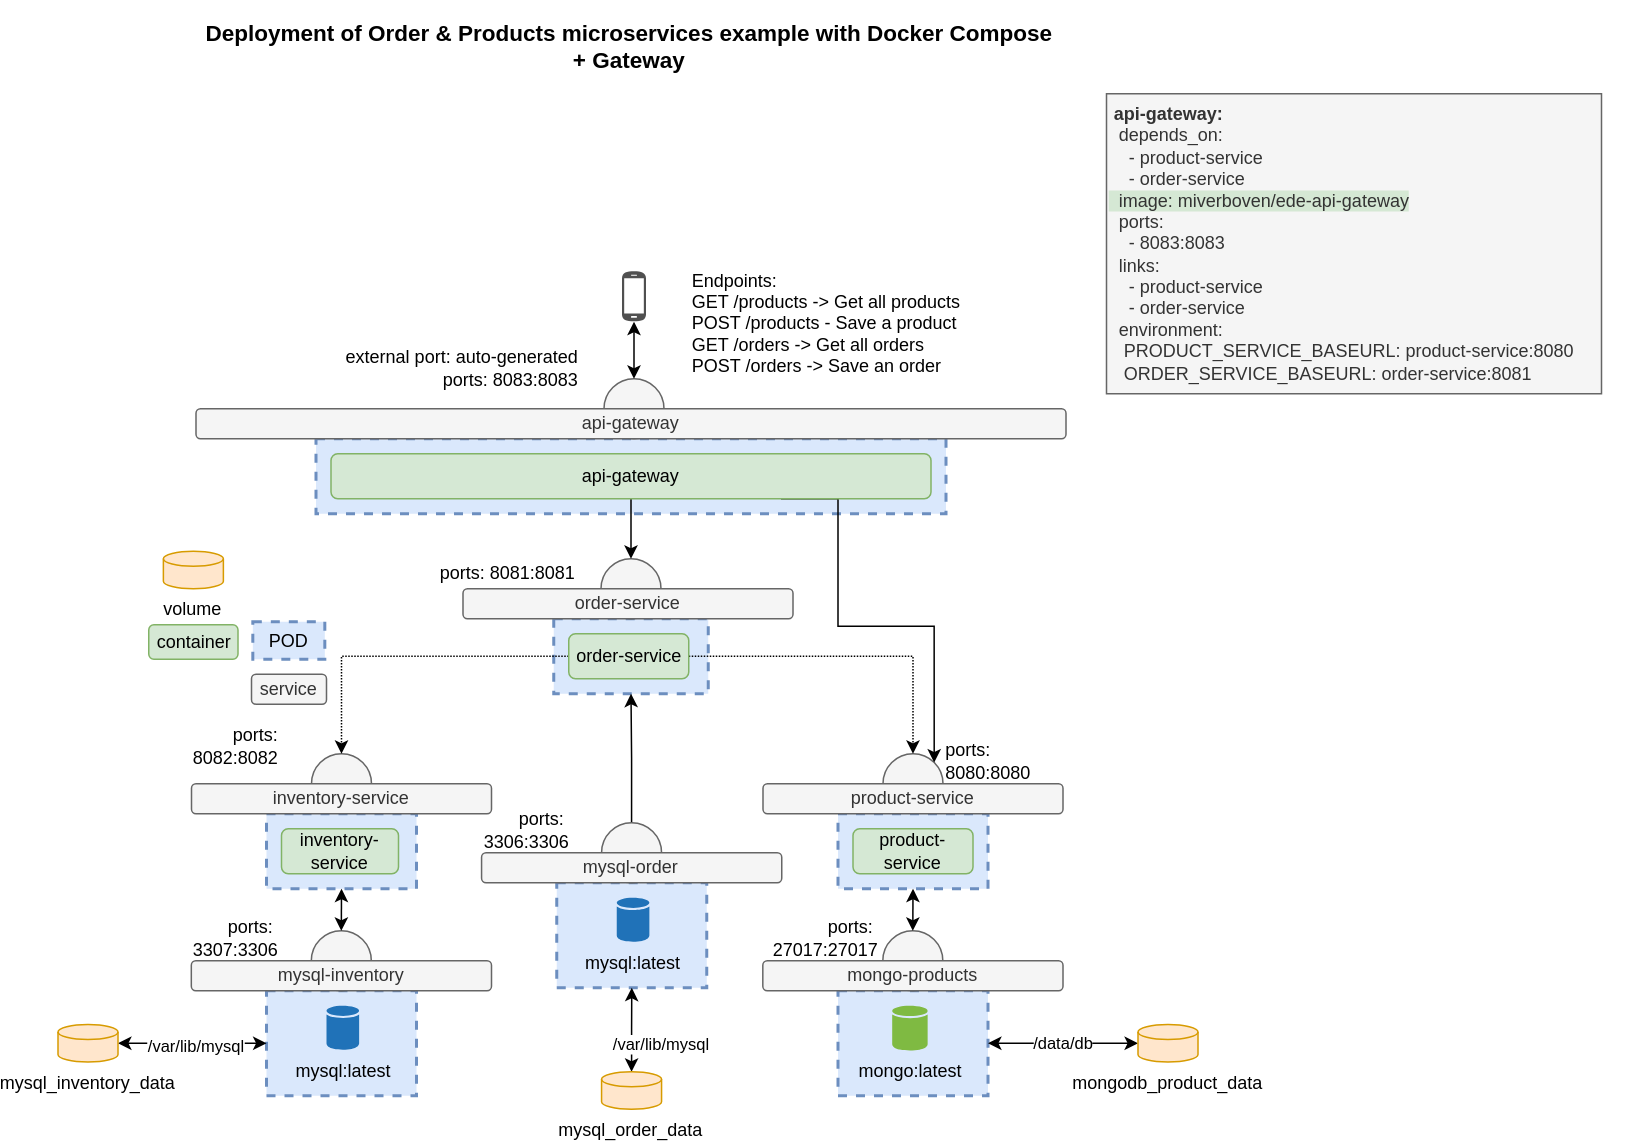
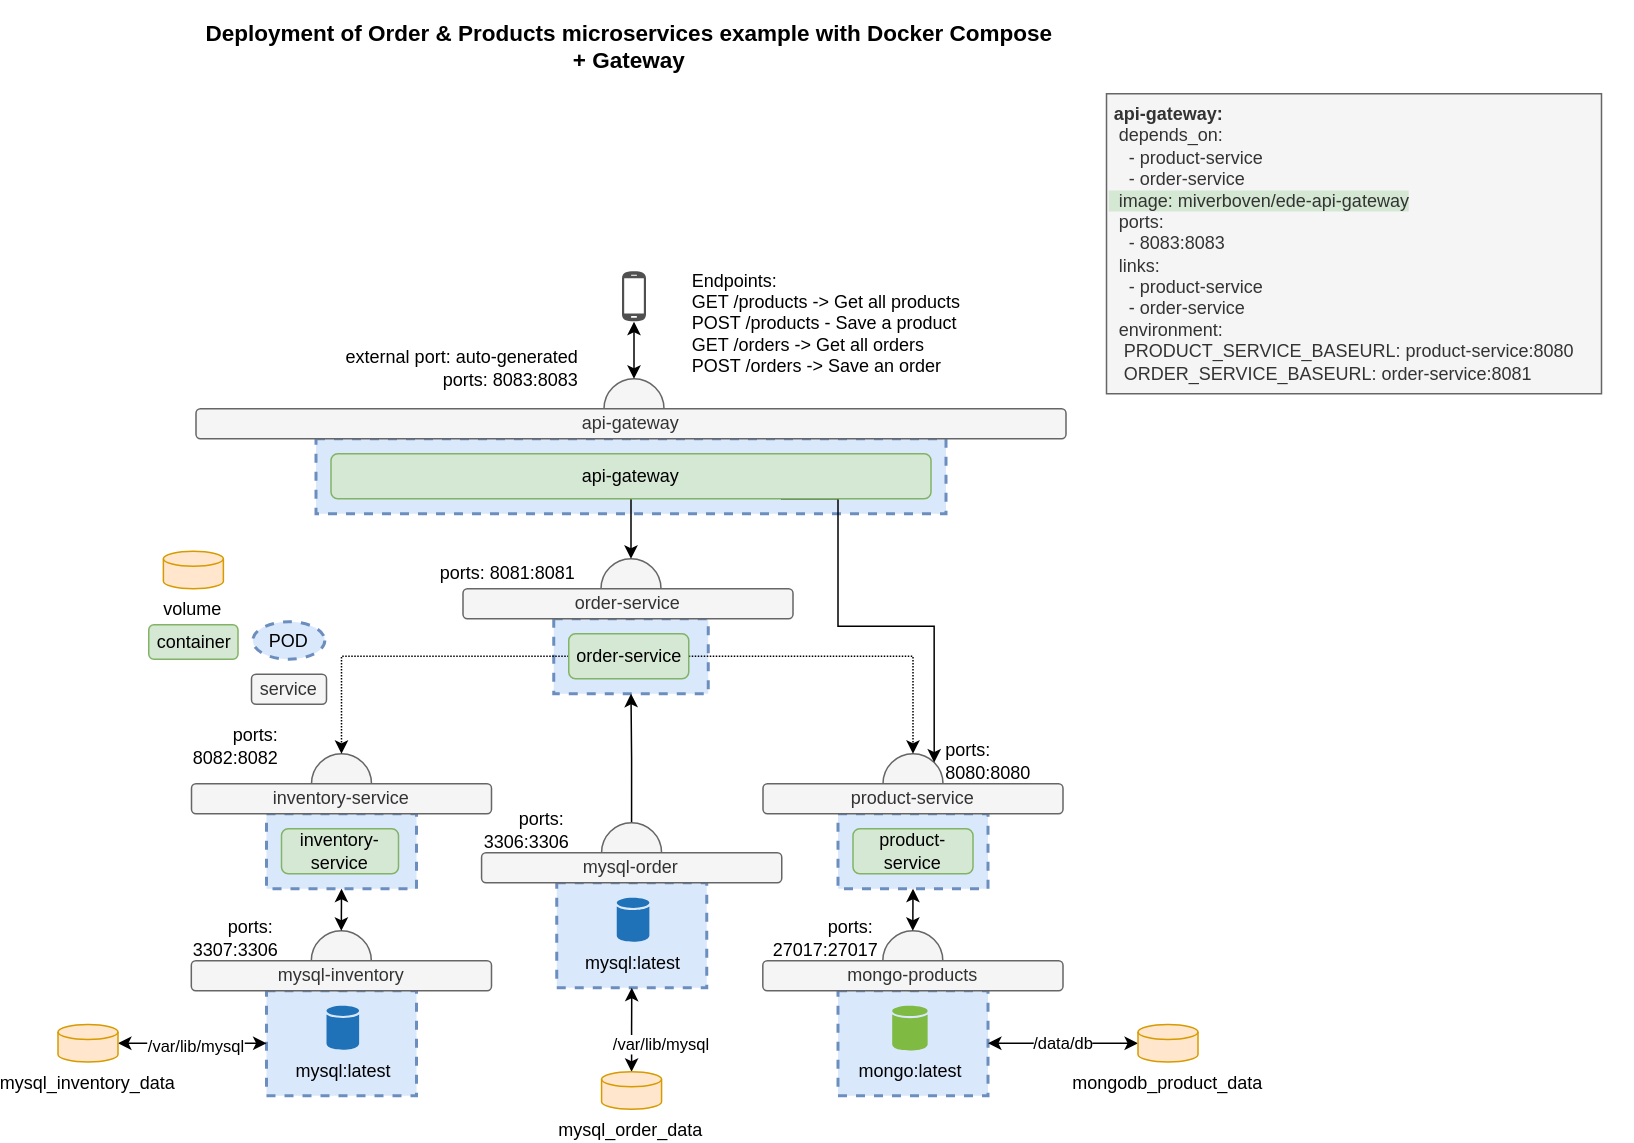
(289, 641) -> (289, 641)
